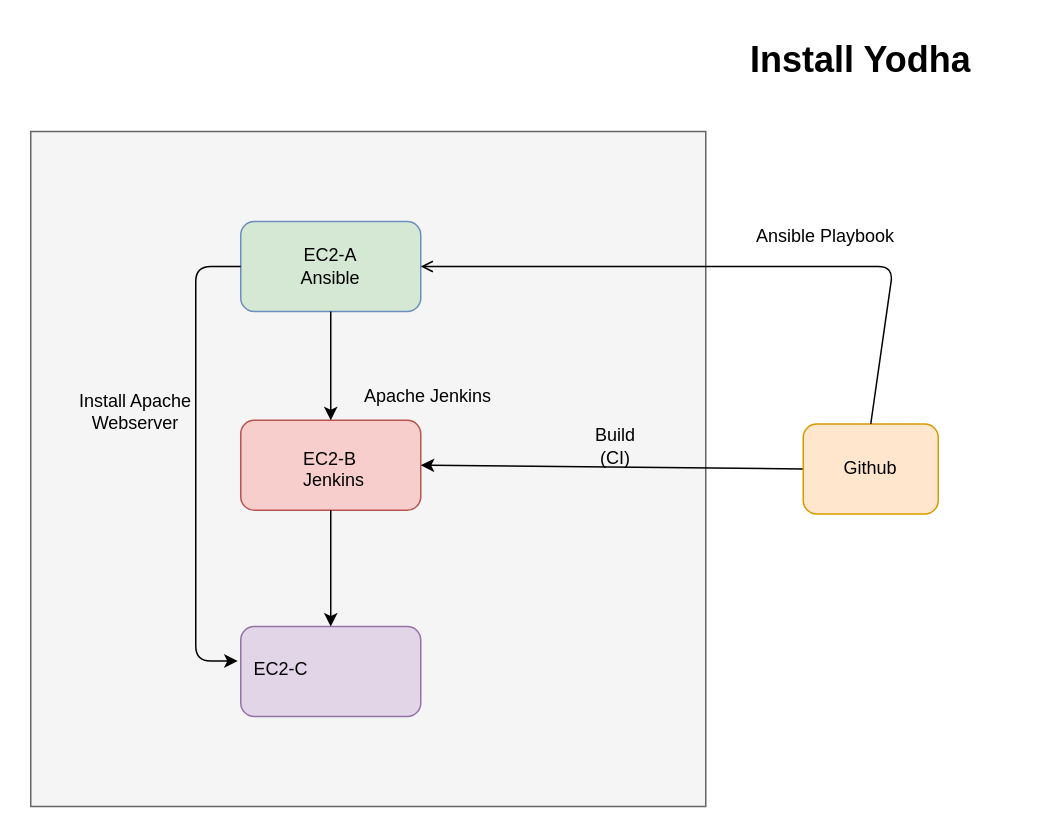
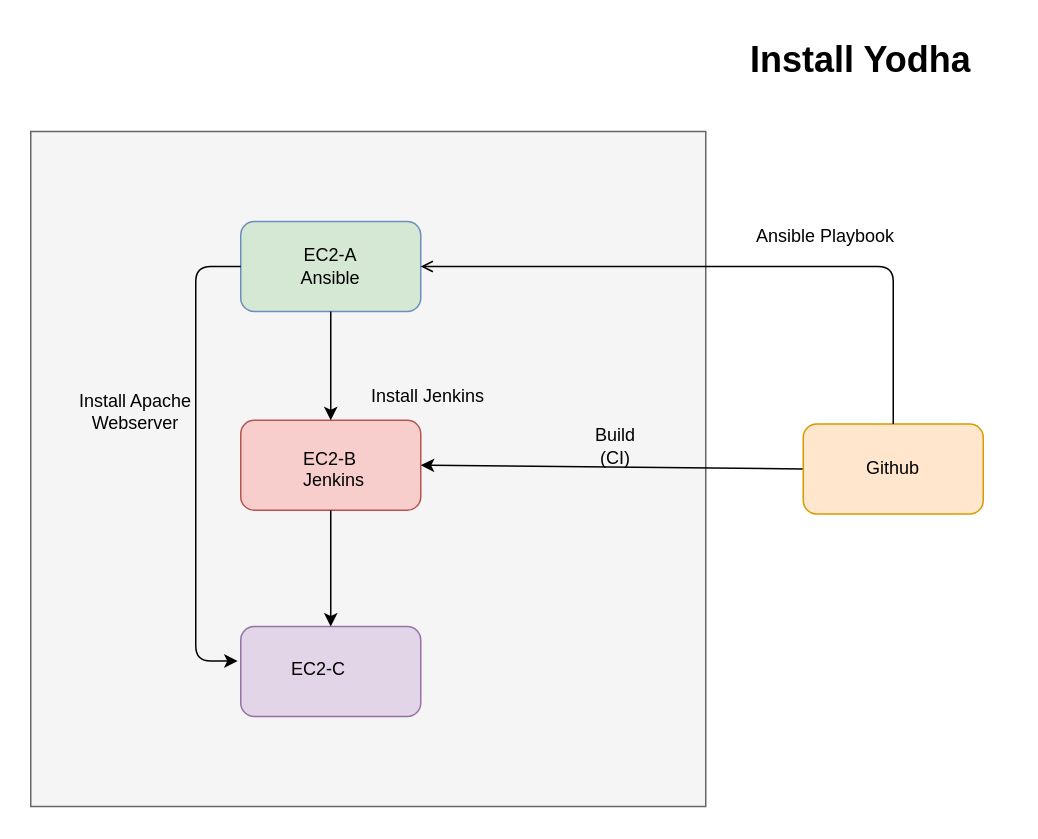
(428, 397) -> (428, 397)
(871, 469) -> (893, 469)
(296, 671) -> (334, 671)
